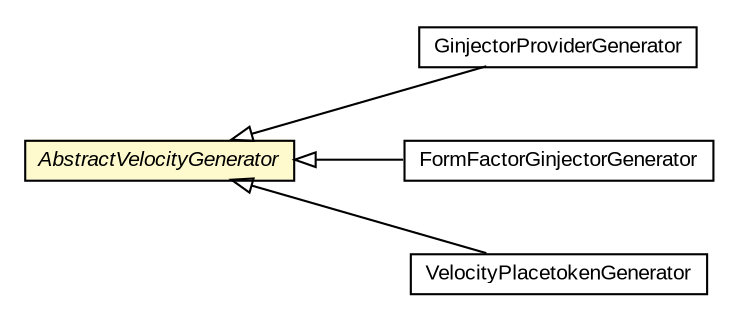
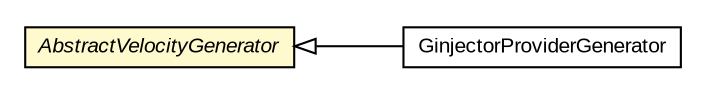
(558, 160) -> none
(558, 273) -> none
